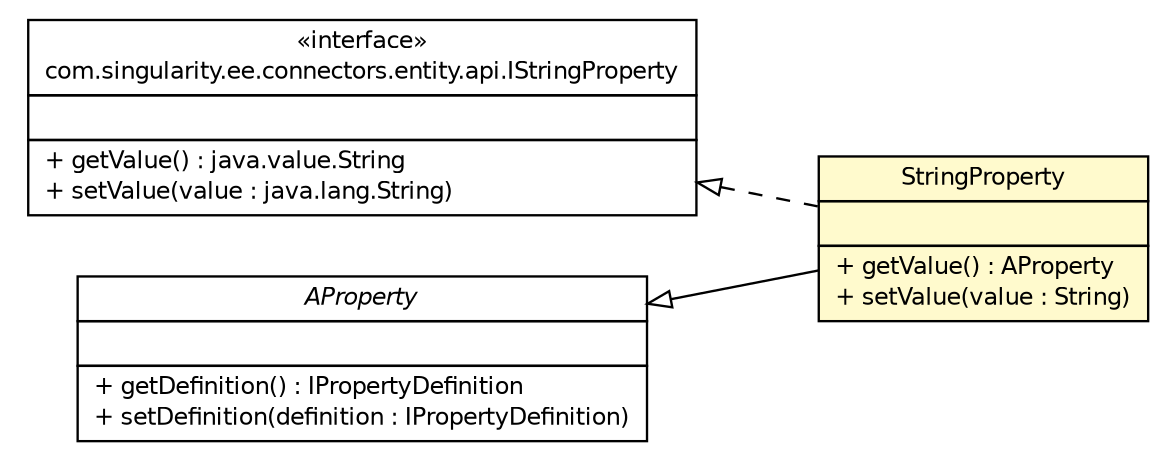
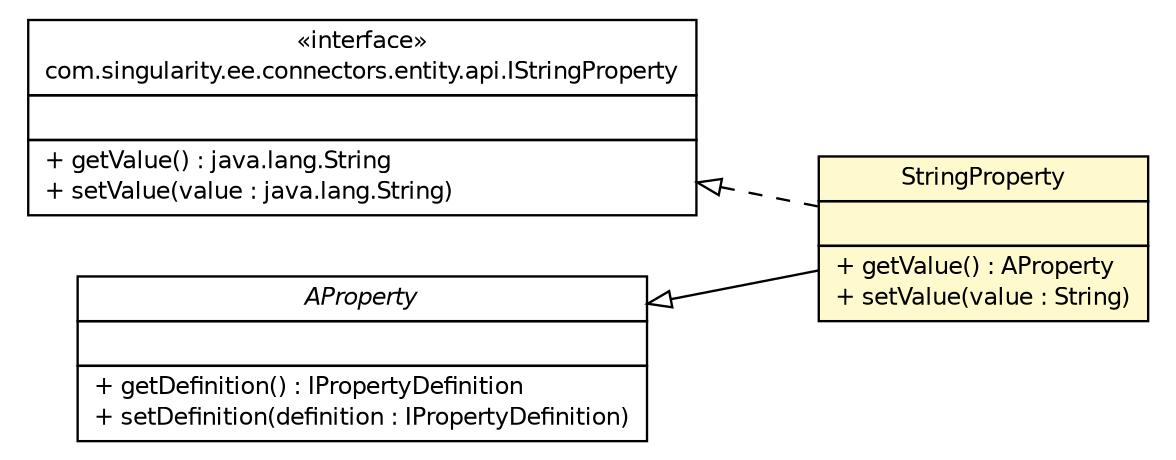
(226, 161) -> (219, 161)
